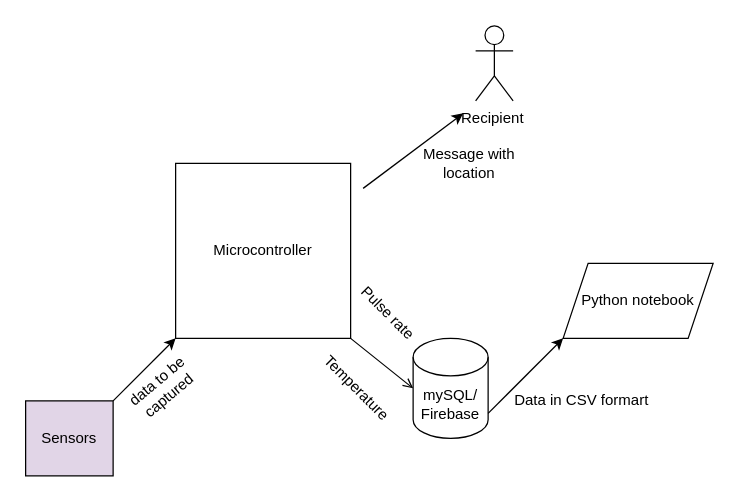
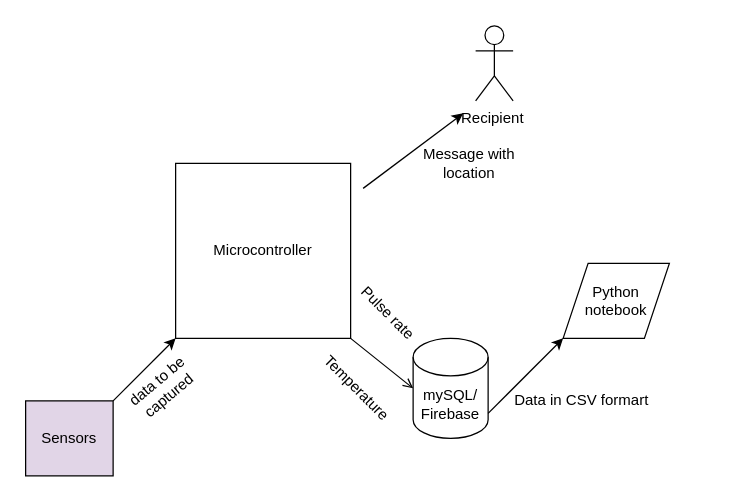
(638, 301) -> (616, 301)
